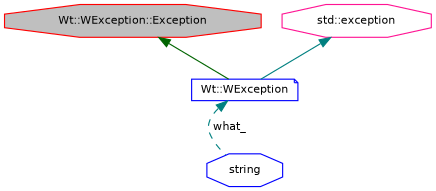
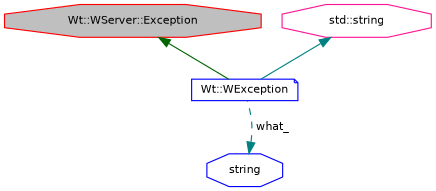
(133, 21) -> (133, 21)
(357, 21) -> (357, 21)
(210, 133) -> (252, 121)
